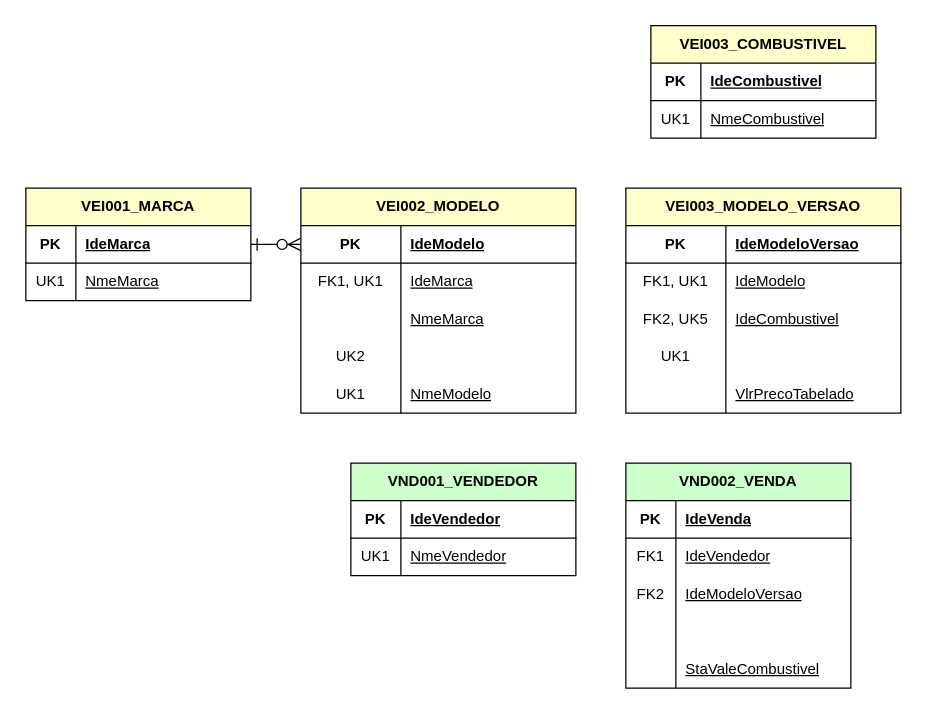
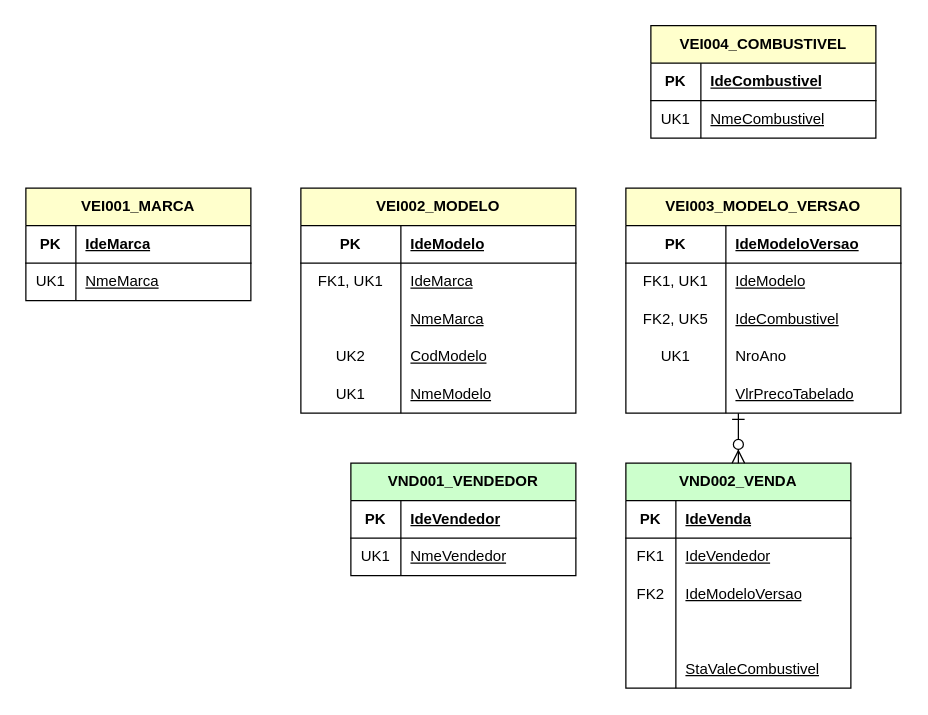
(763, 44) -> (763, 44)
(274, 244) -> none
none -> (488, 357)
none -> (813, 357)
none -> (738, 439)
